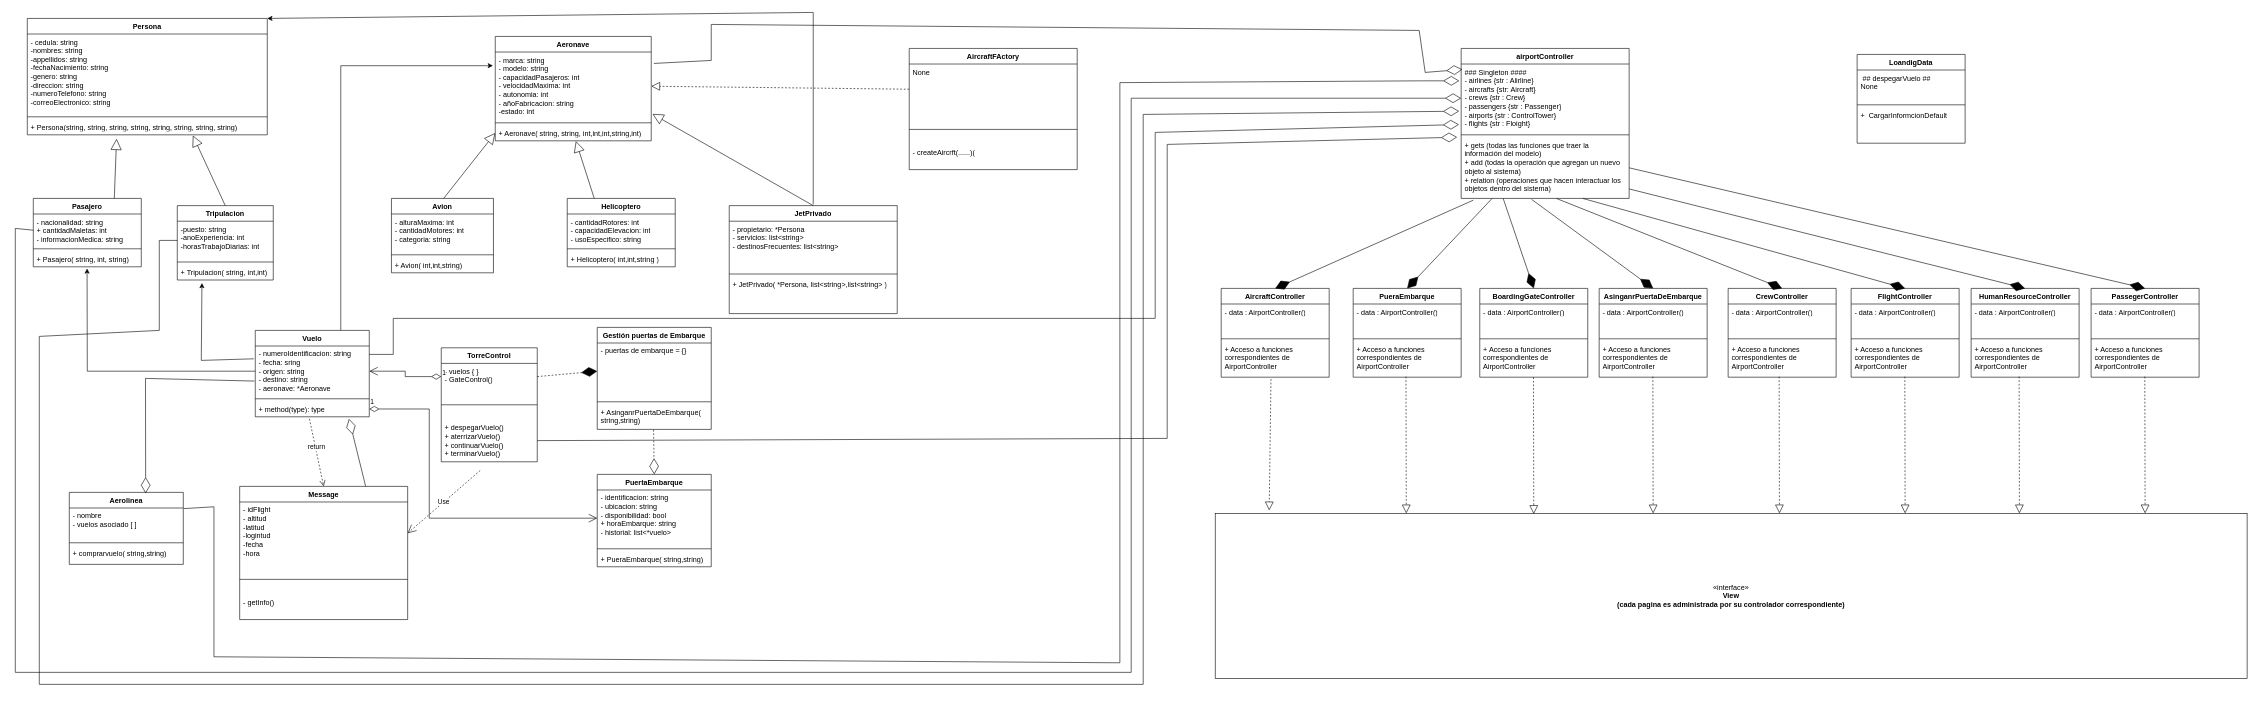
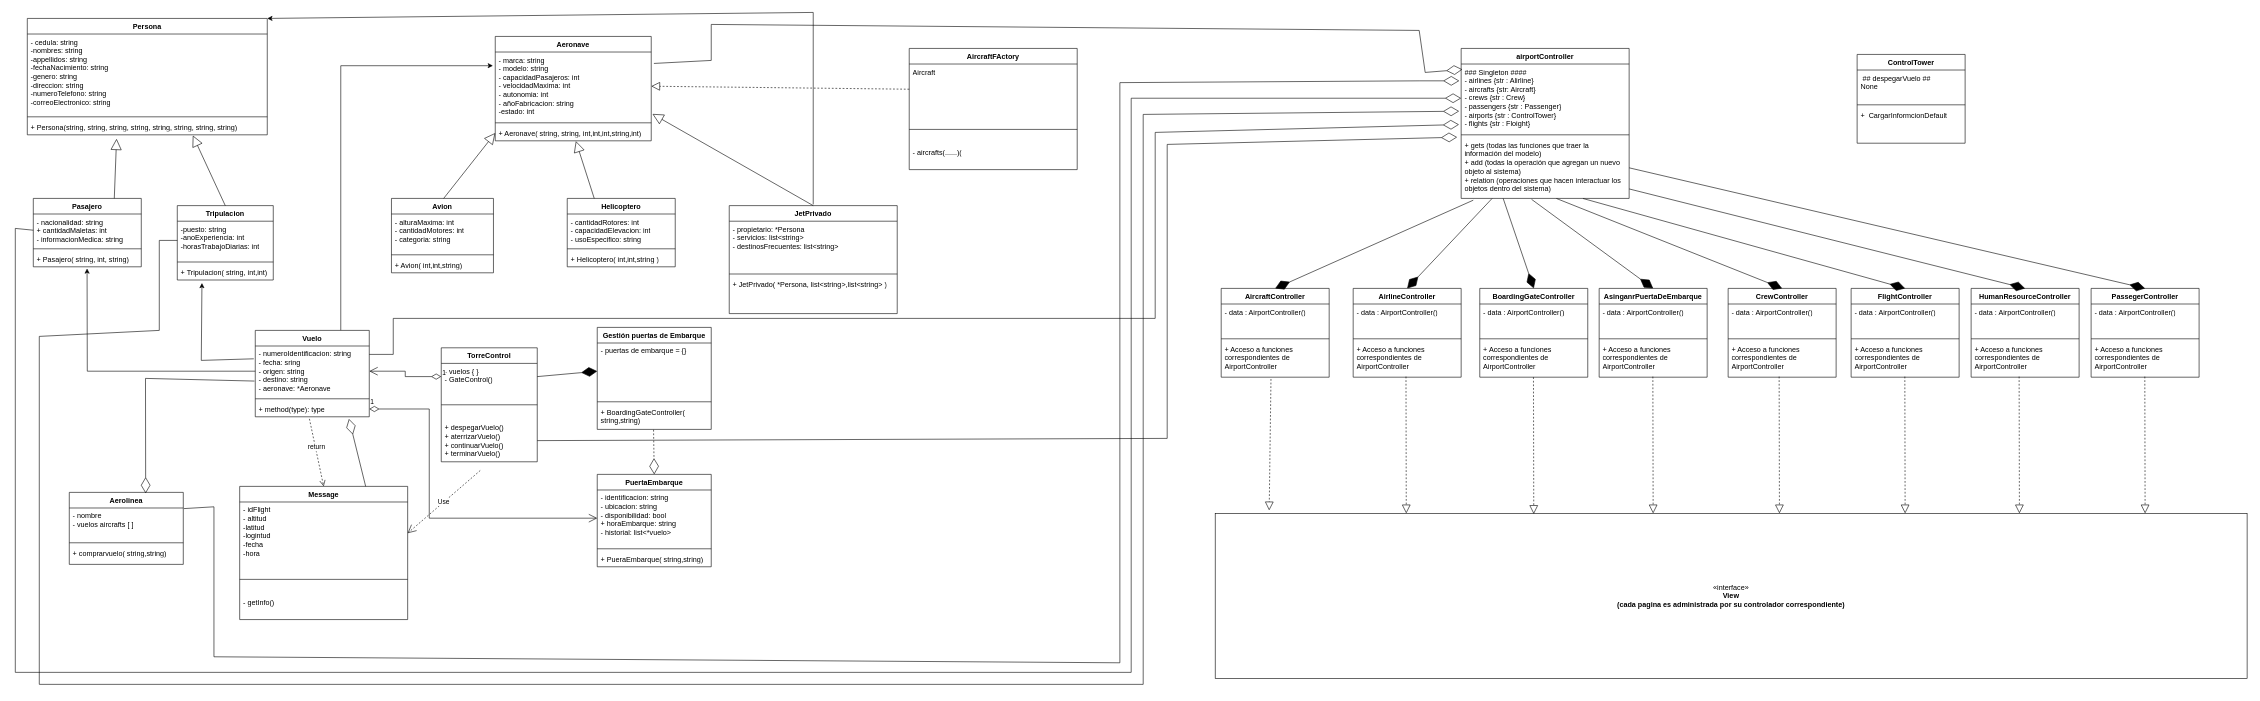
(1911, 63) -> (1911, 63)
(921, 72) -> (928, 72)
(954, 153) -> (946, 153)
(1407, 297) -> (1407, 297)
(560, 374) -> (560, 374)
(655, 417) -> (655, 417)
(110, 521) -> (112, 521)
